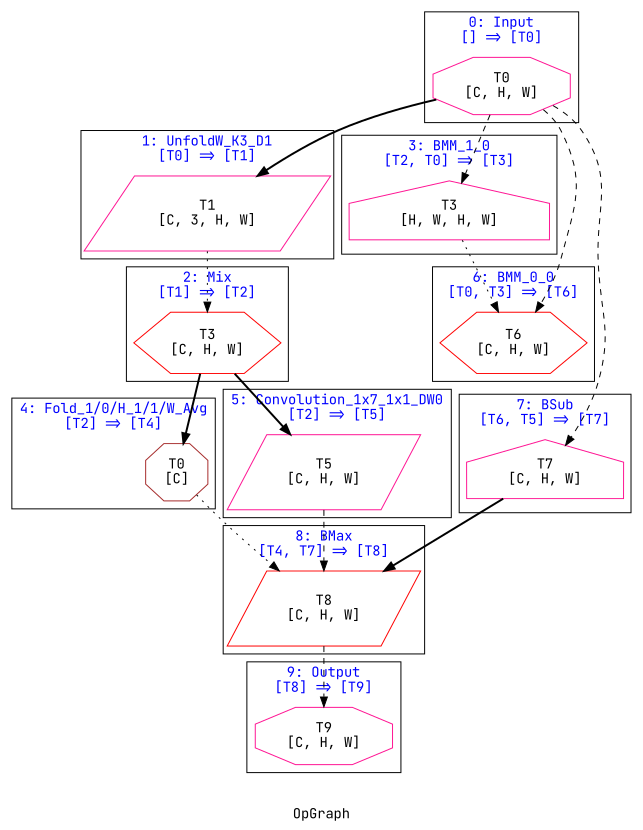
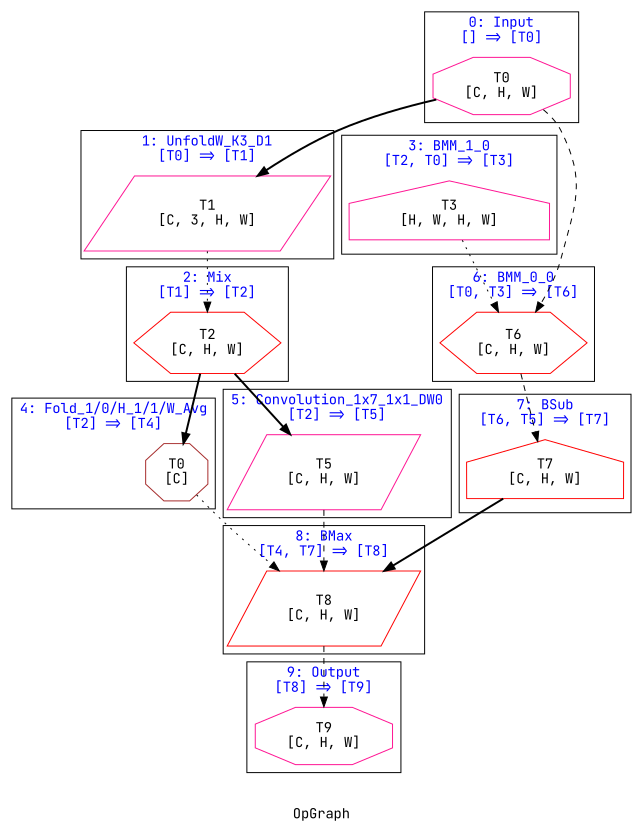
(478, 144) -> none
(598, 257) -> (528, 403)
(207, 343) -> (207, 343)
(545, 472) -> (545, 472)
